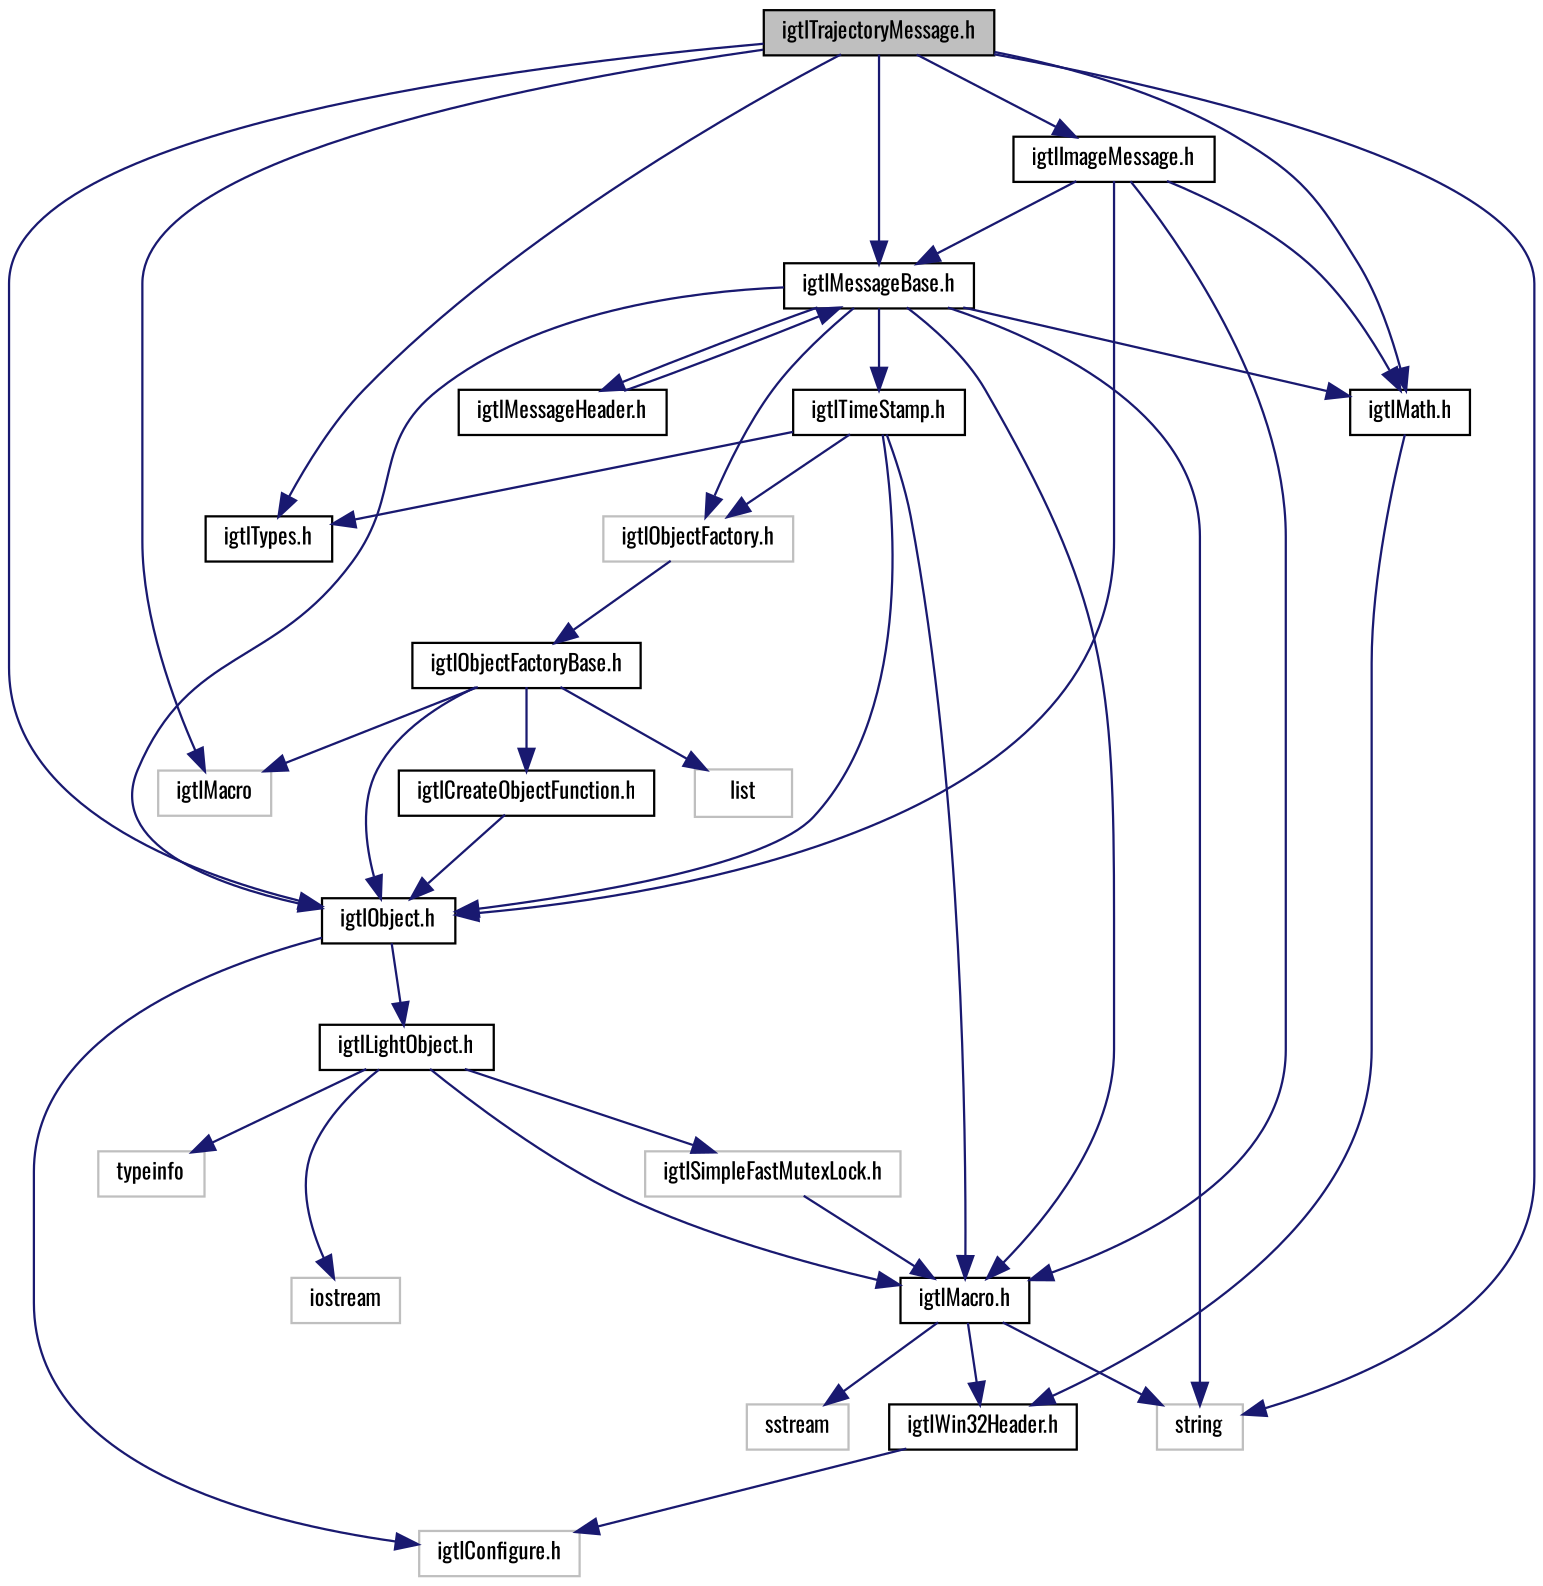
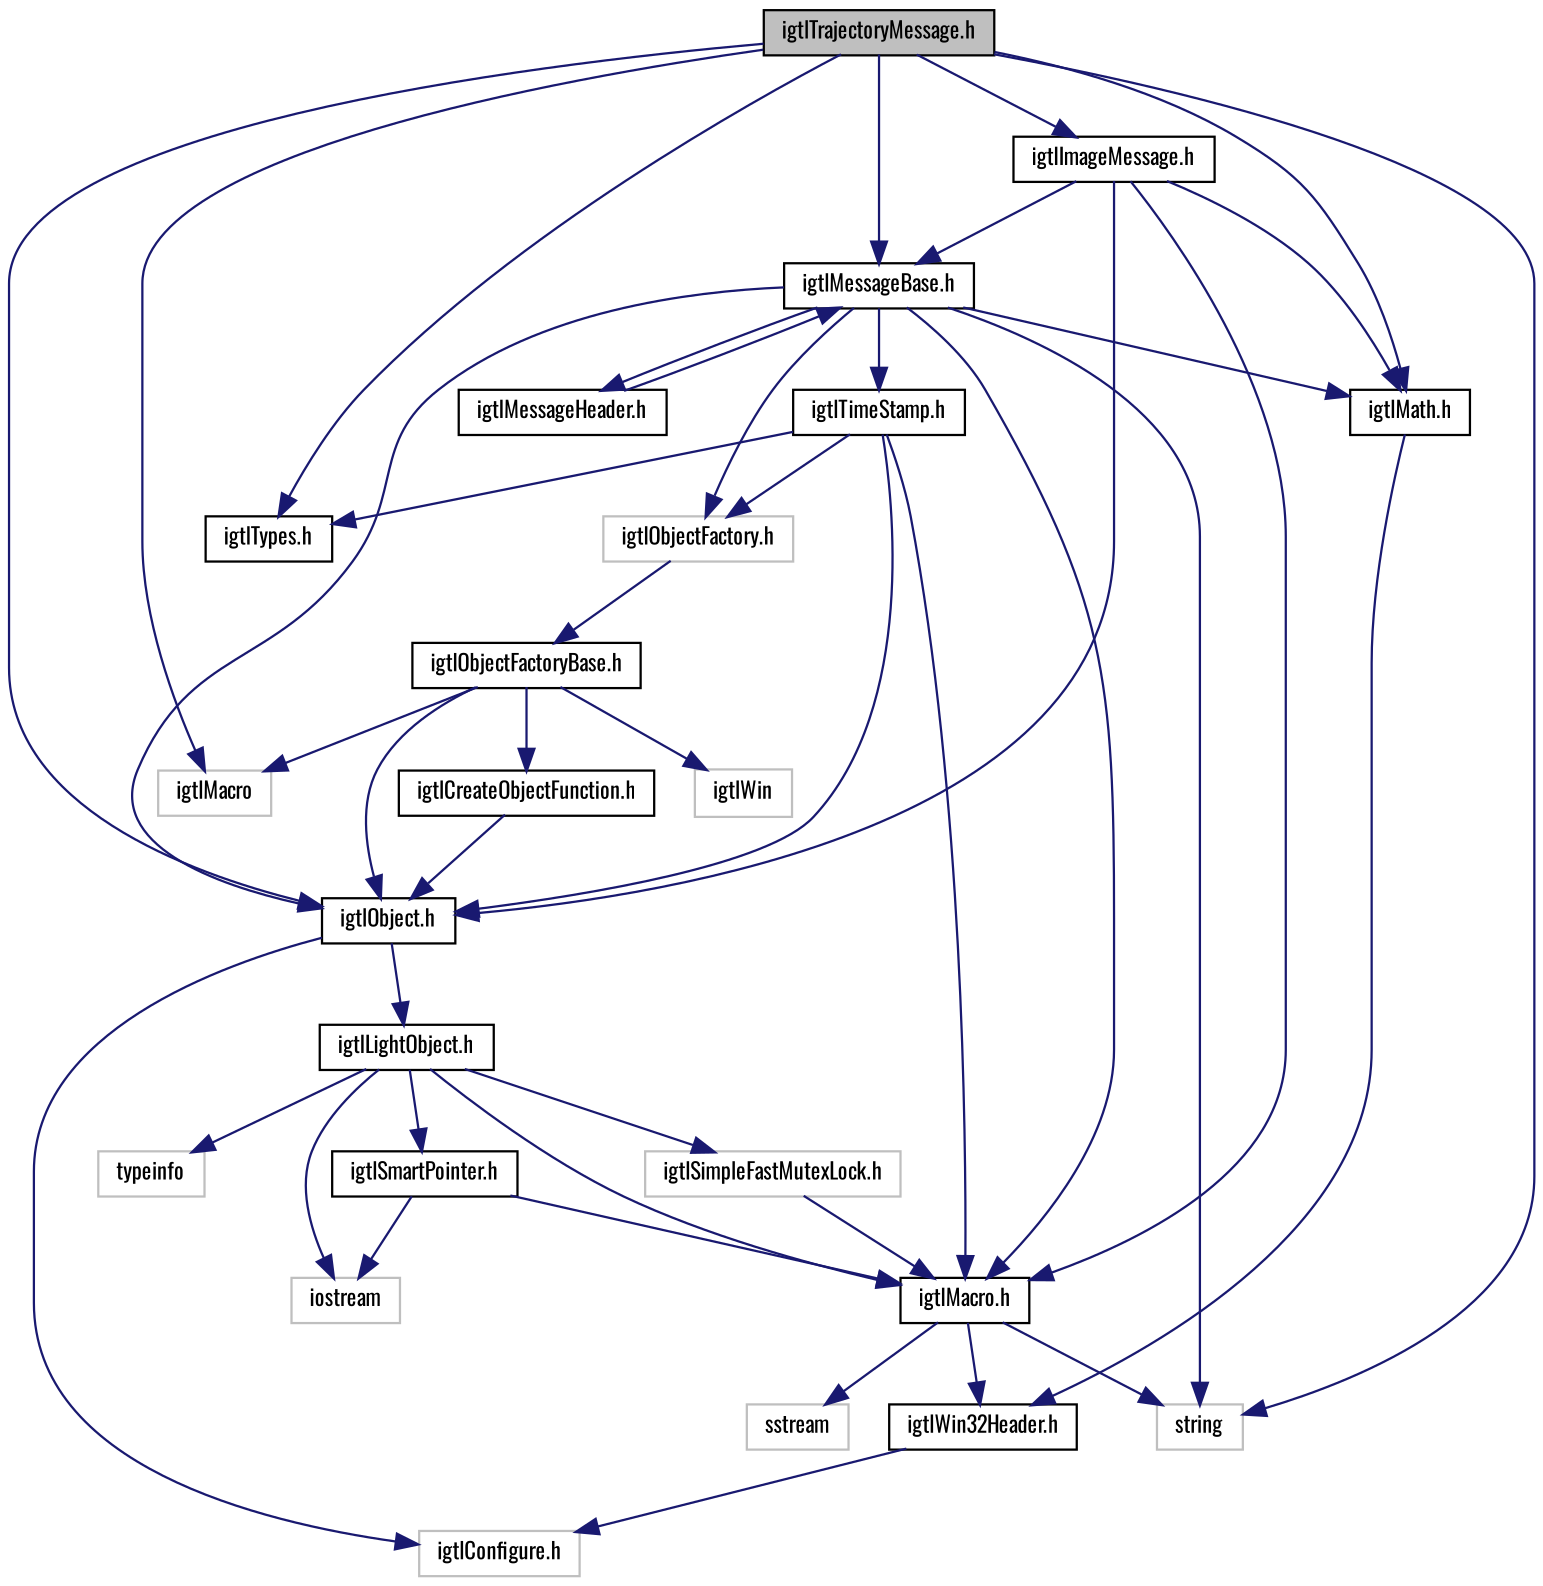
(743, 793) -> (743, 793)
none -> (425, 1174)
